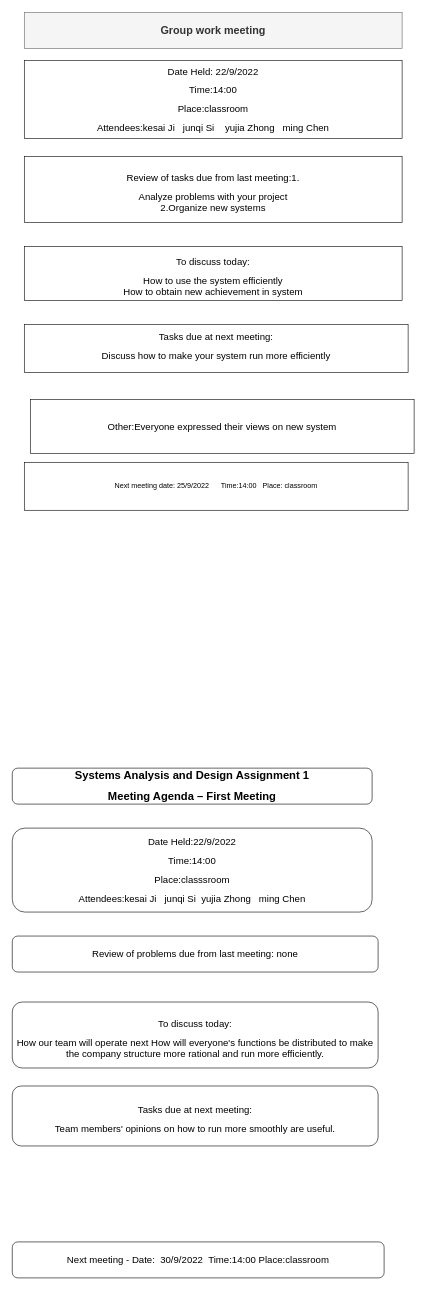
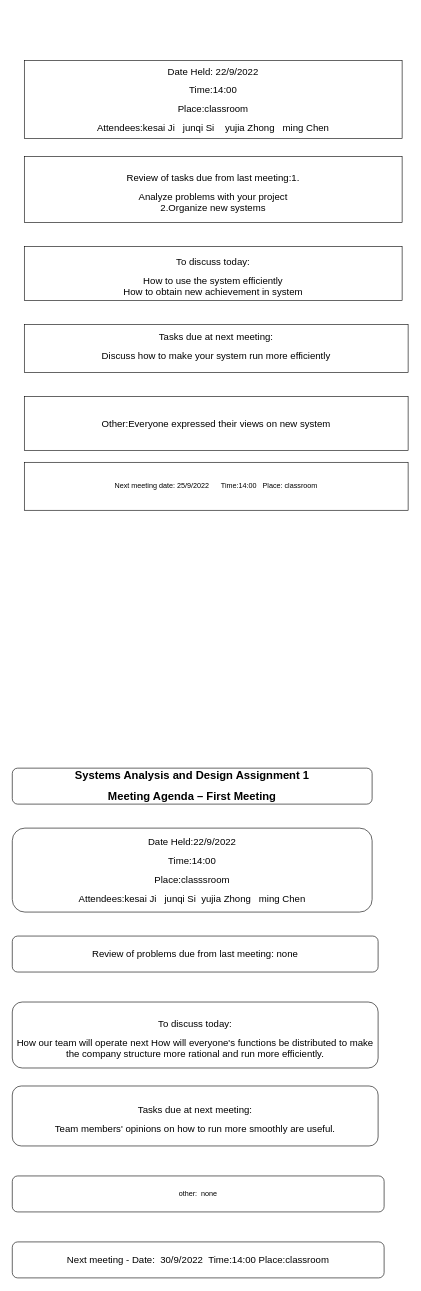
(213, 30) -> none
(222, 426) -> (216, 423)
none -> (198, 1194)
